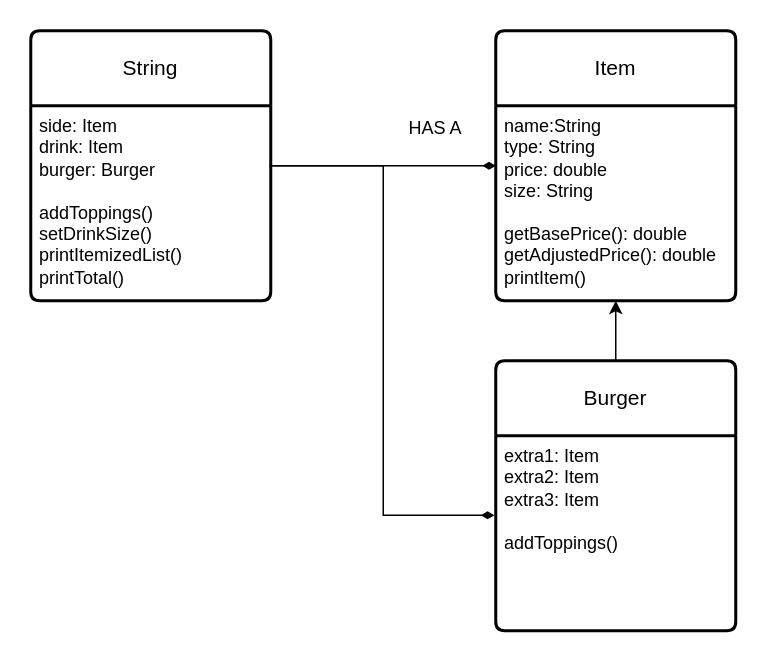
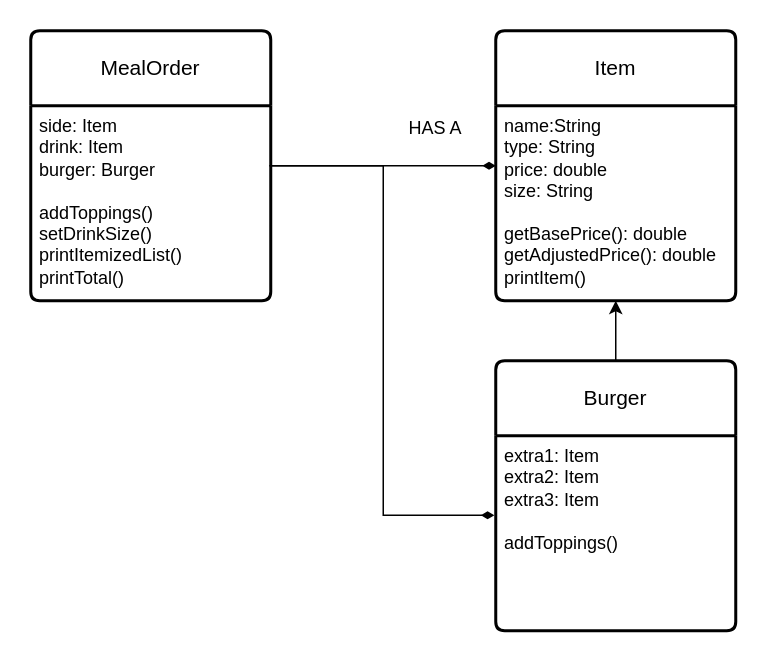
(151, 68) -> (151, 68)
